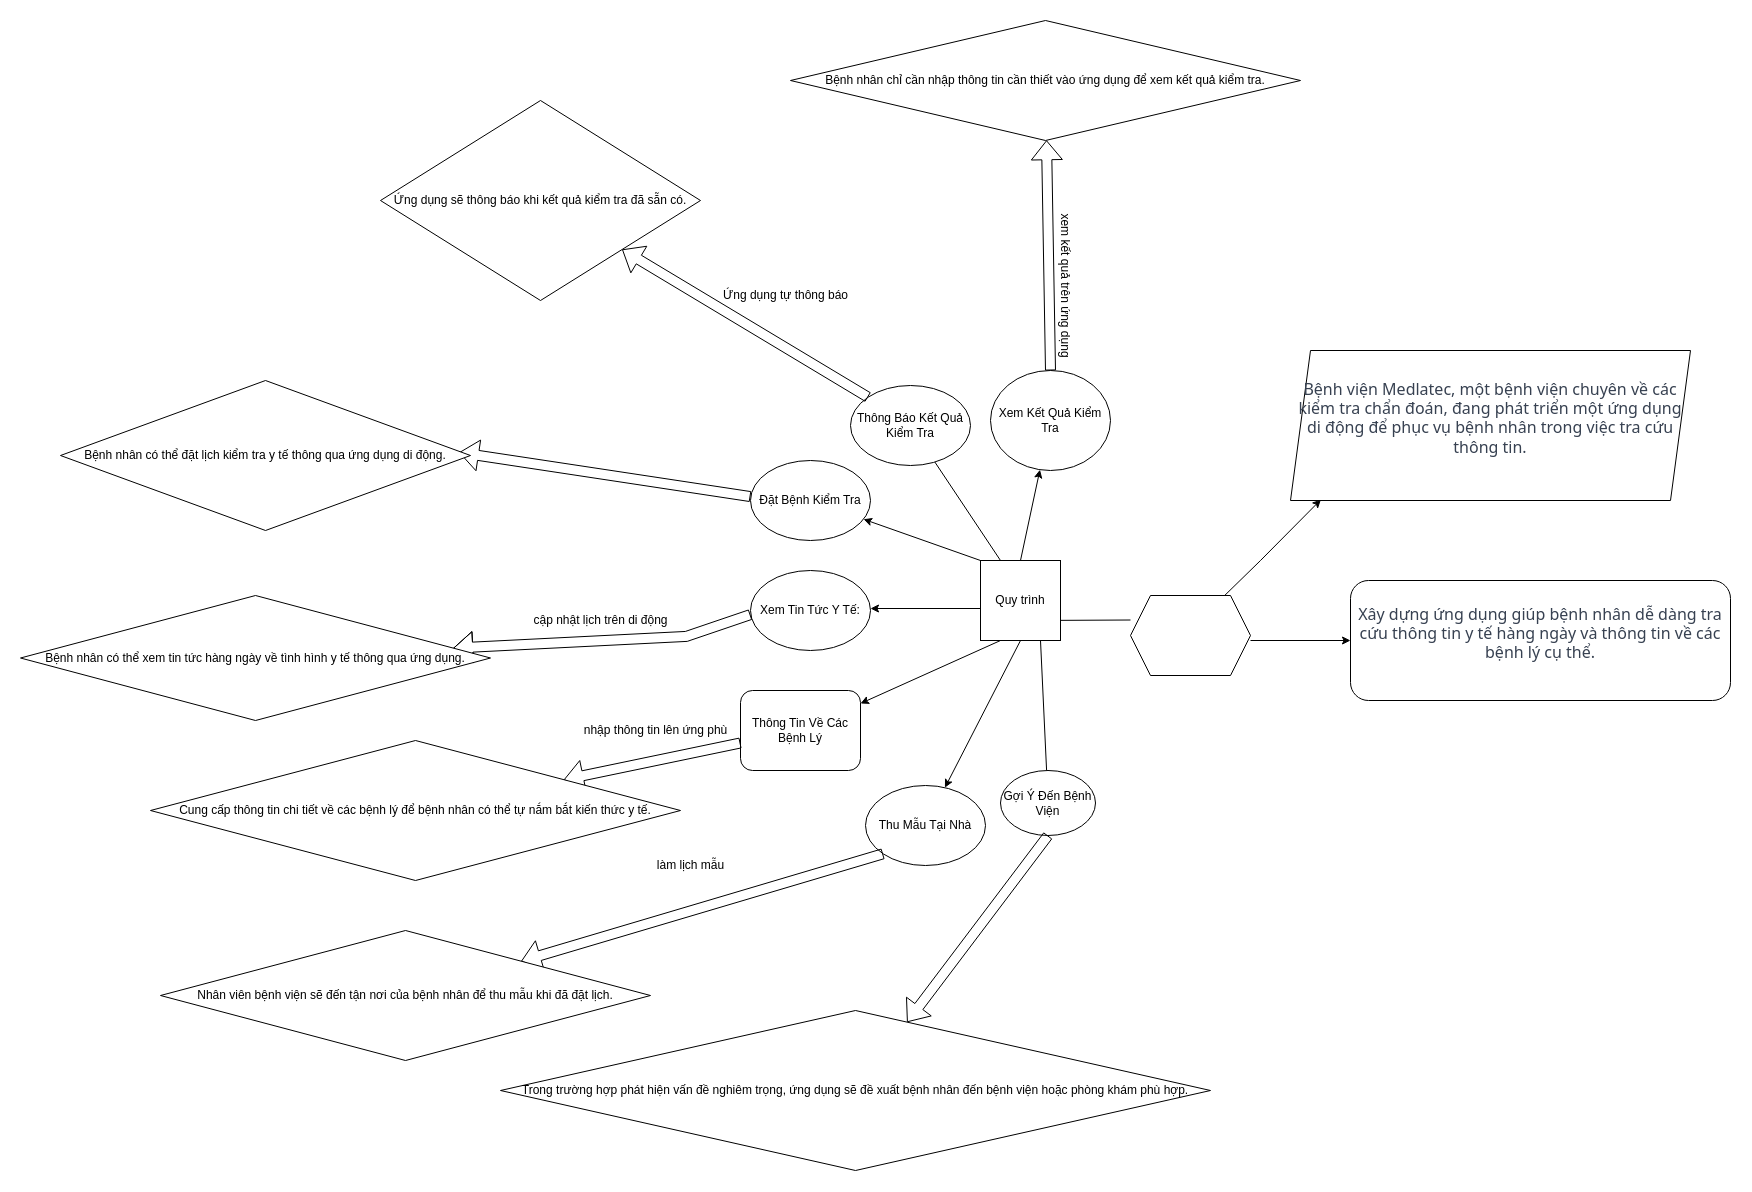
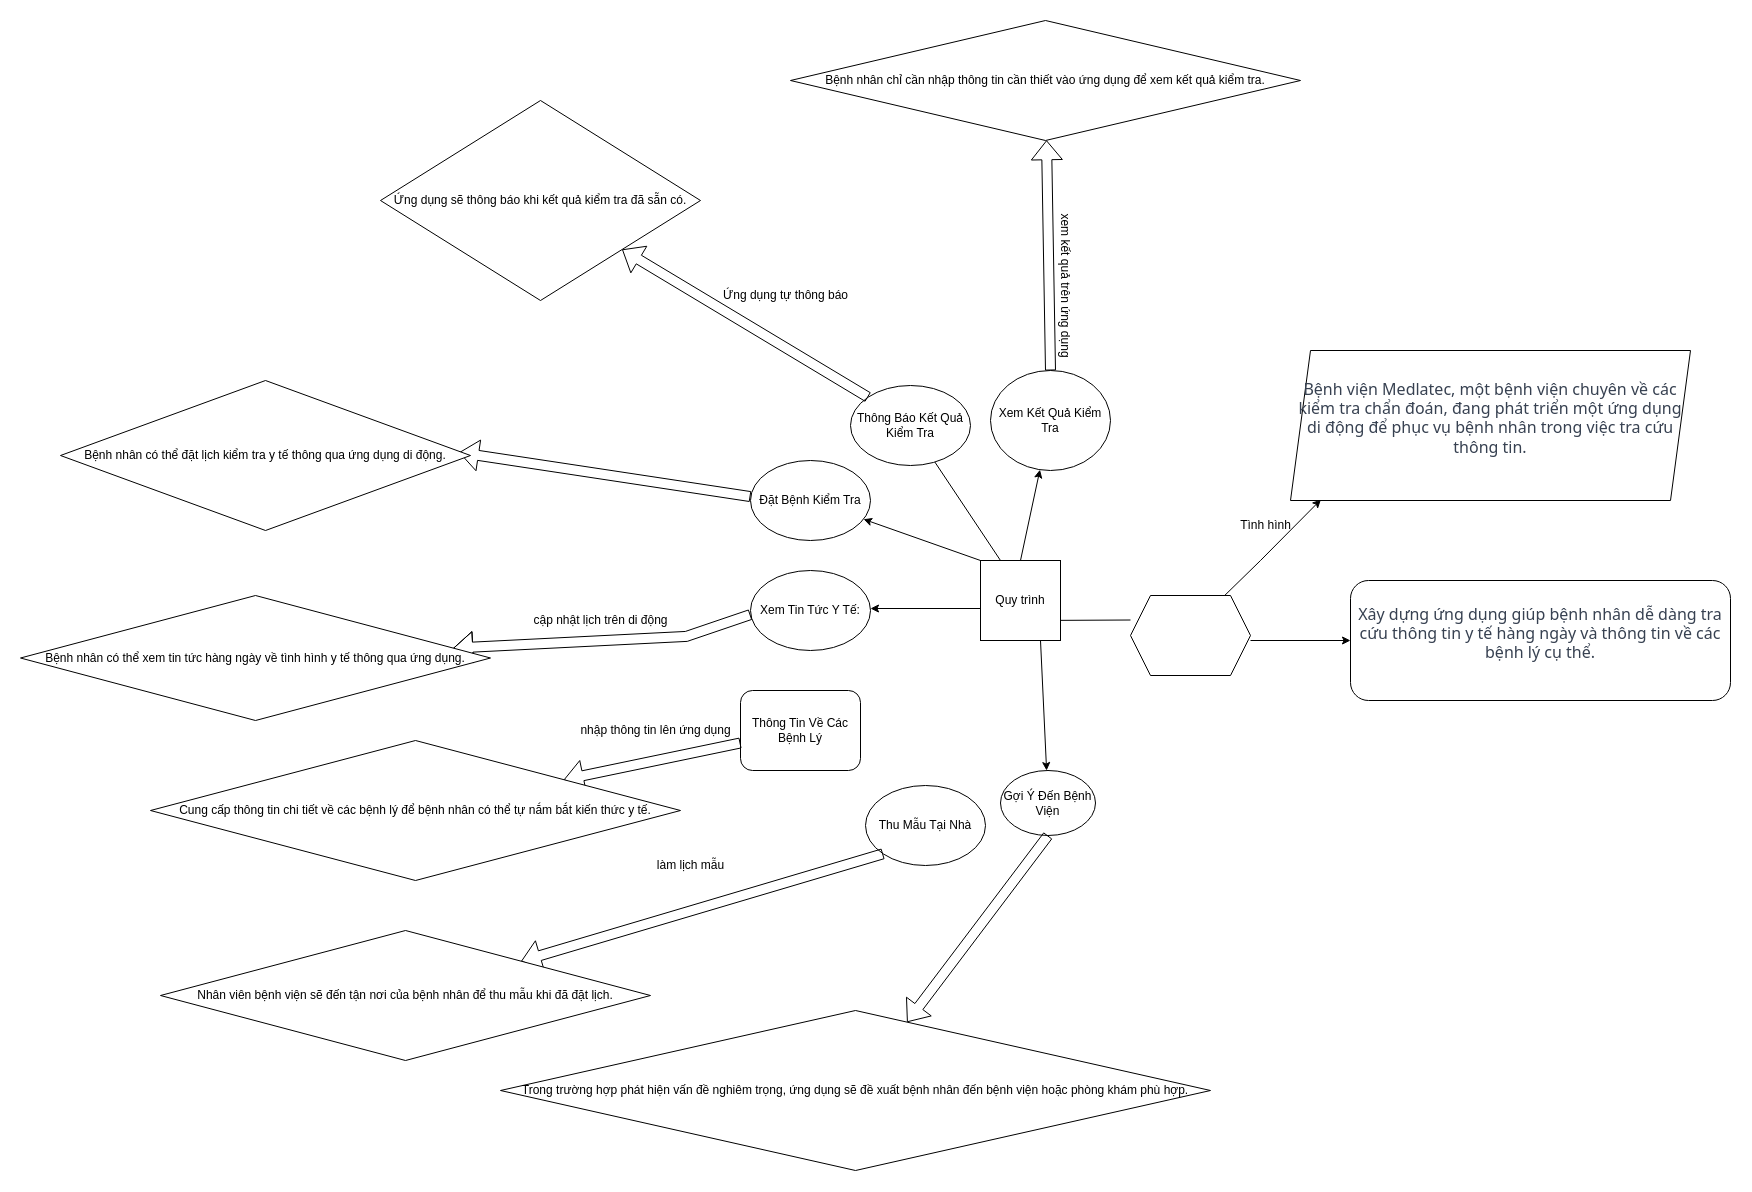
none -> (1266, 526)
(934, 670) -> none
(984, 711) -> none
(656, 731) -> (656, 731)
(1046, 765) -> (1046, 762)
